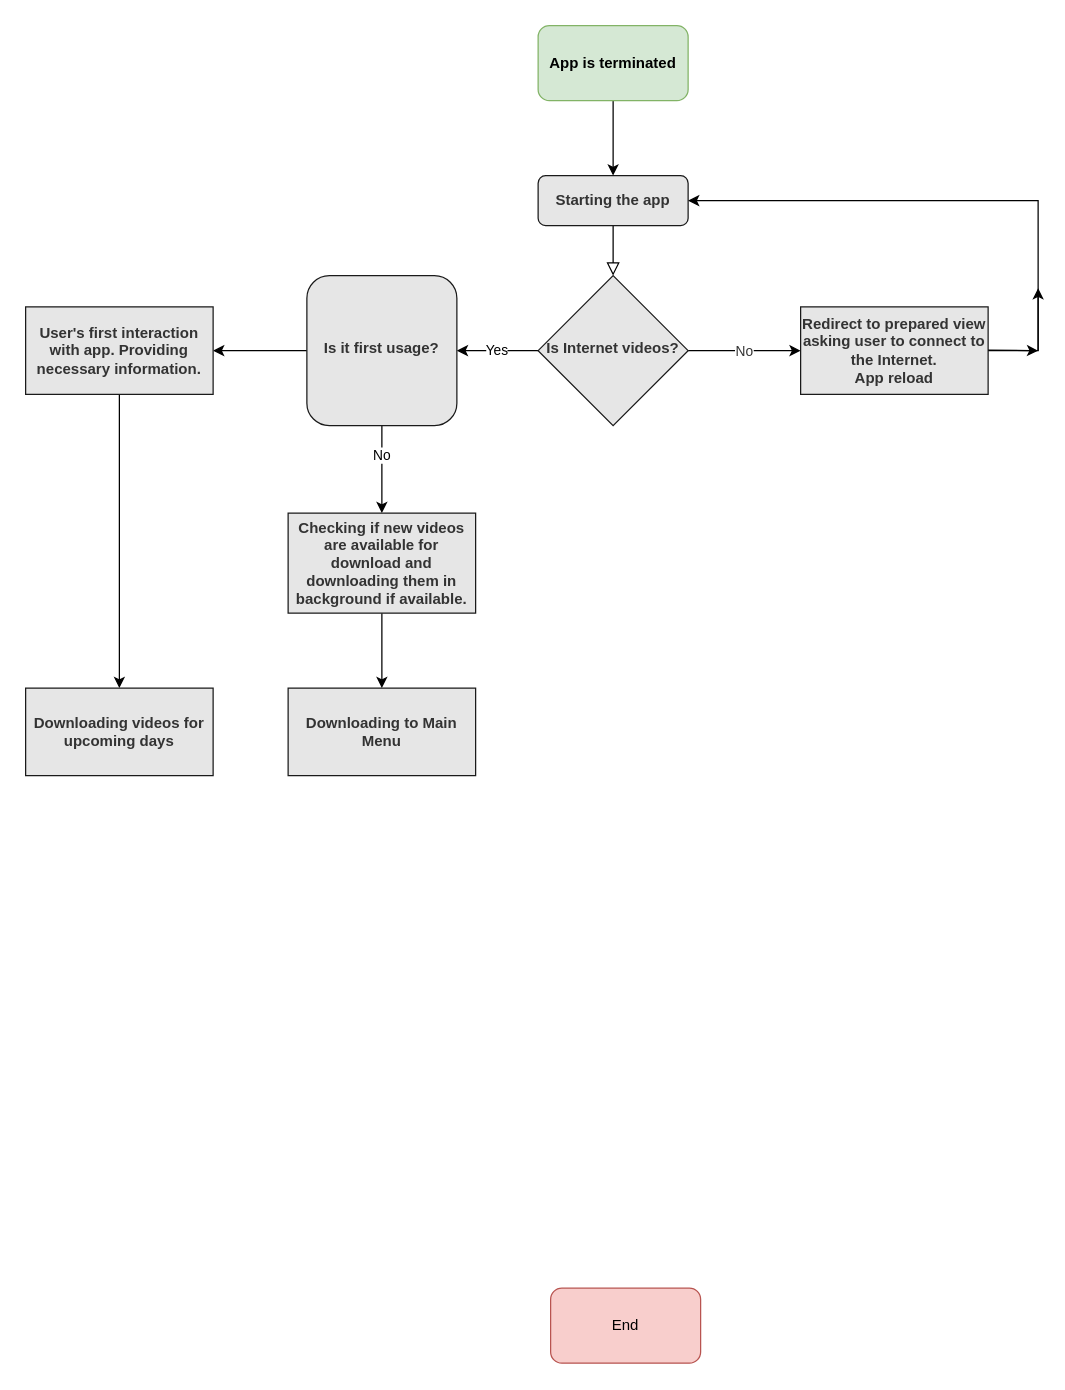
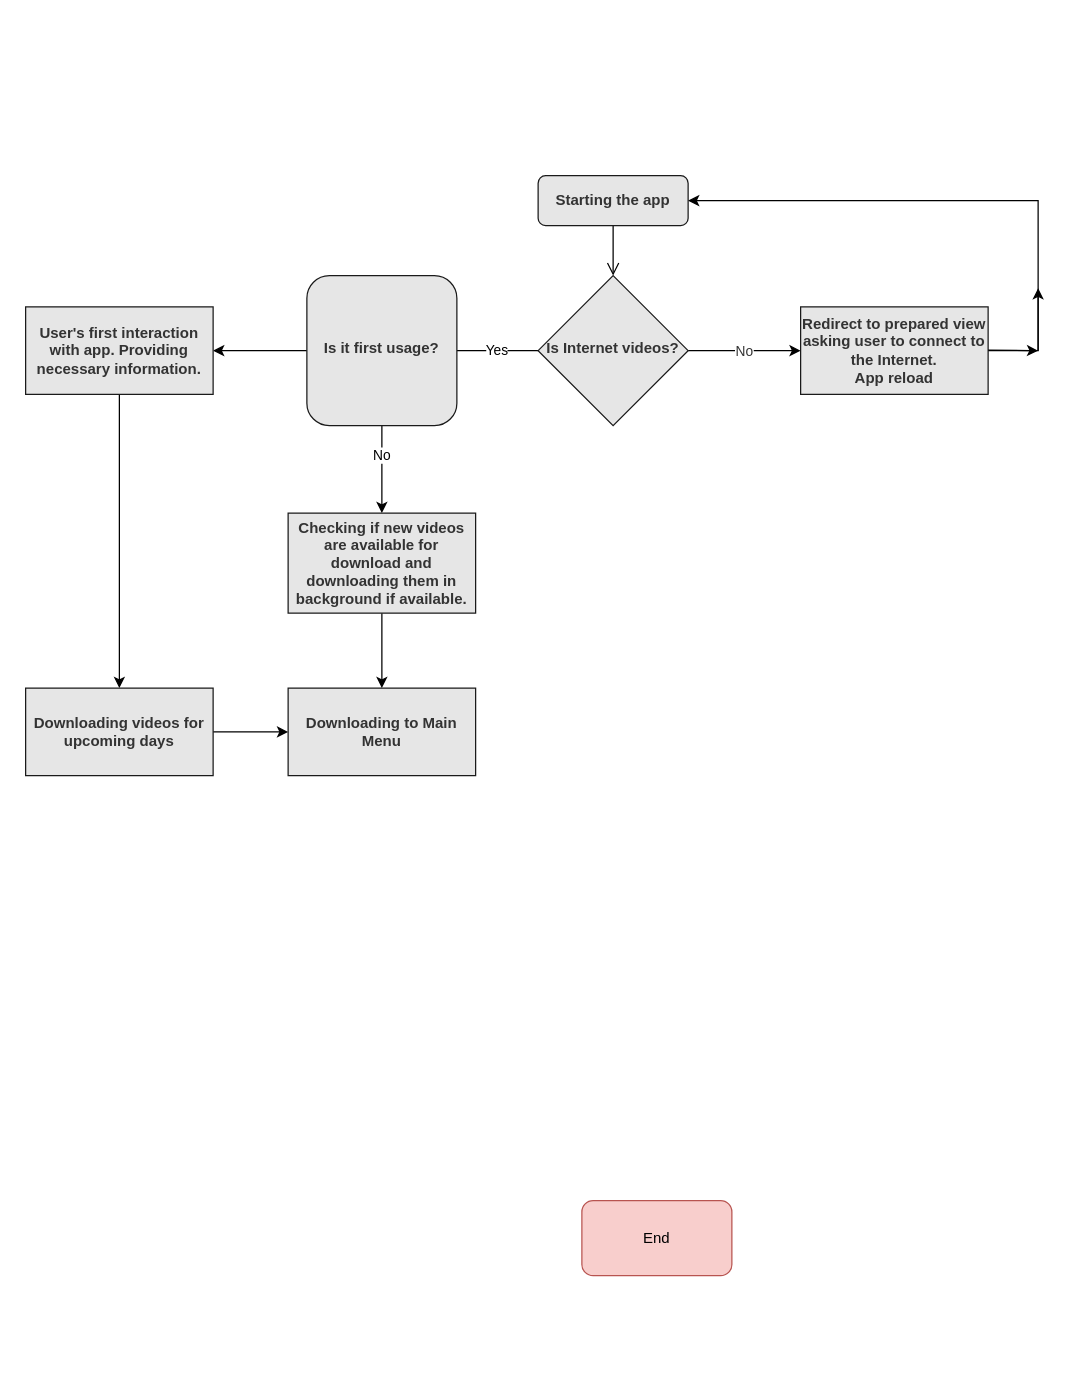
(613, 63) -> none
(613, 134) -> none
(613, 261) -> (613, 266)
(467, 351) -> (463, 351)
none -> (246, 732)
(626, 1326) -> (657, 1238)
